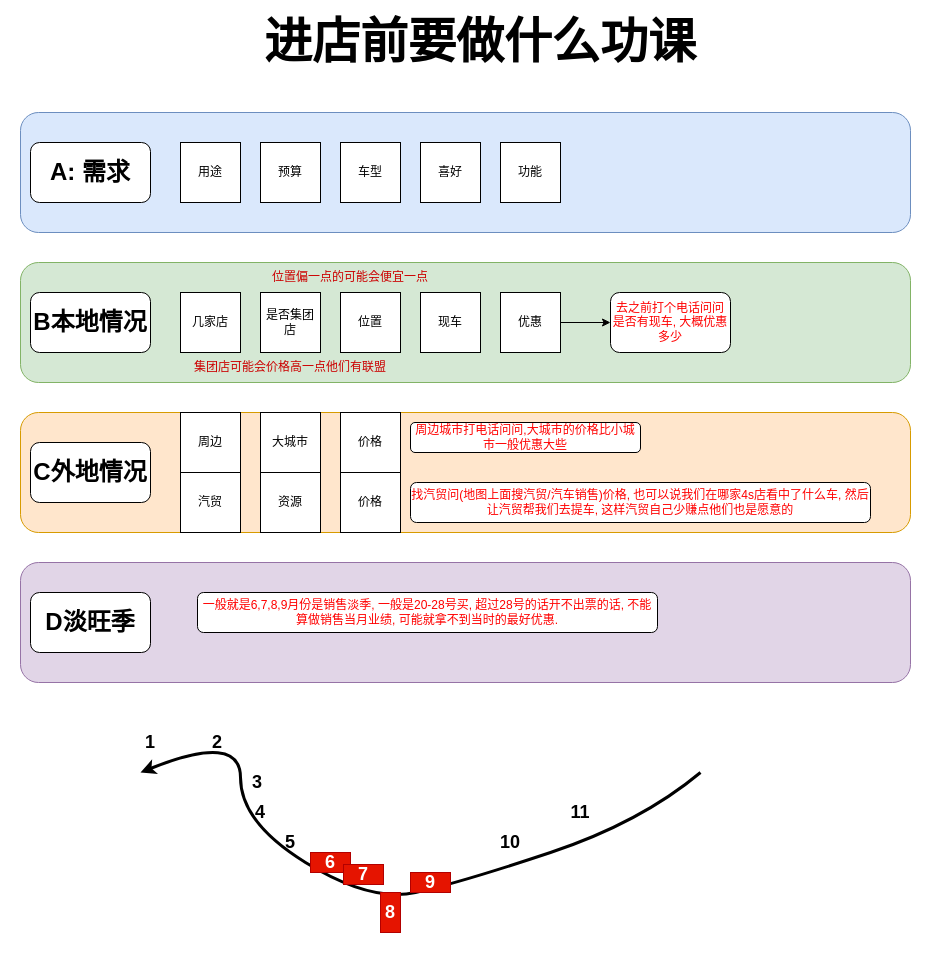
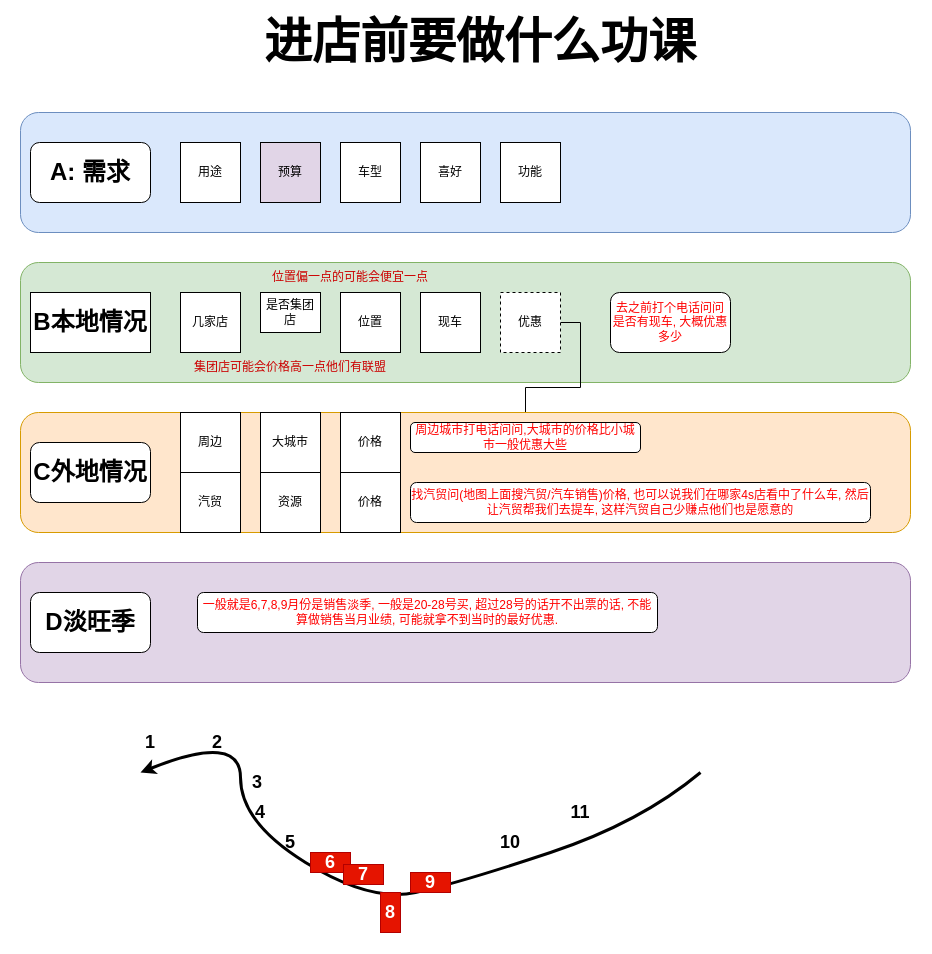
(291, 173) -> (291, 173)
(91, 323) -> (91, 323)
(291, 323) -> (291, 313)
(531, 323) -> (531, 323)
(591, 323) -> (575, 388)
